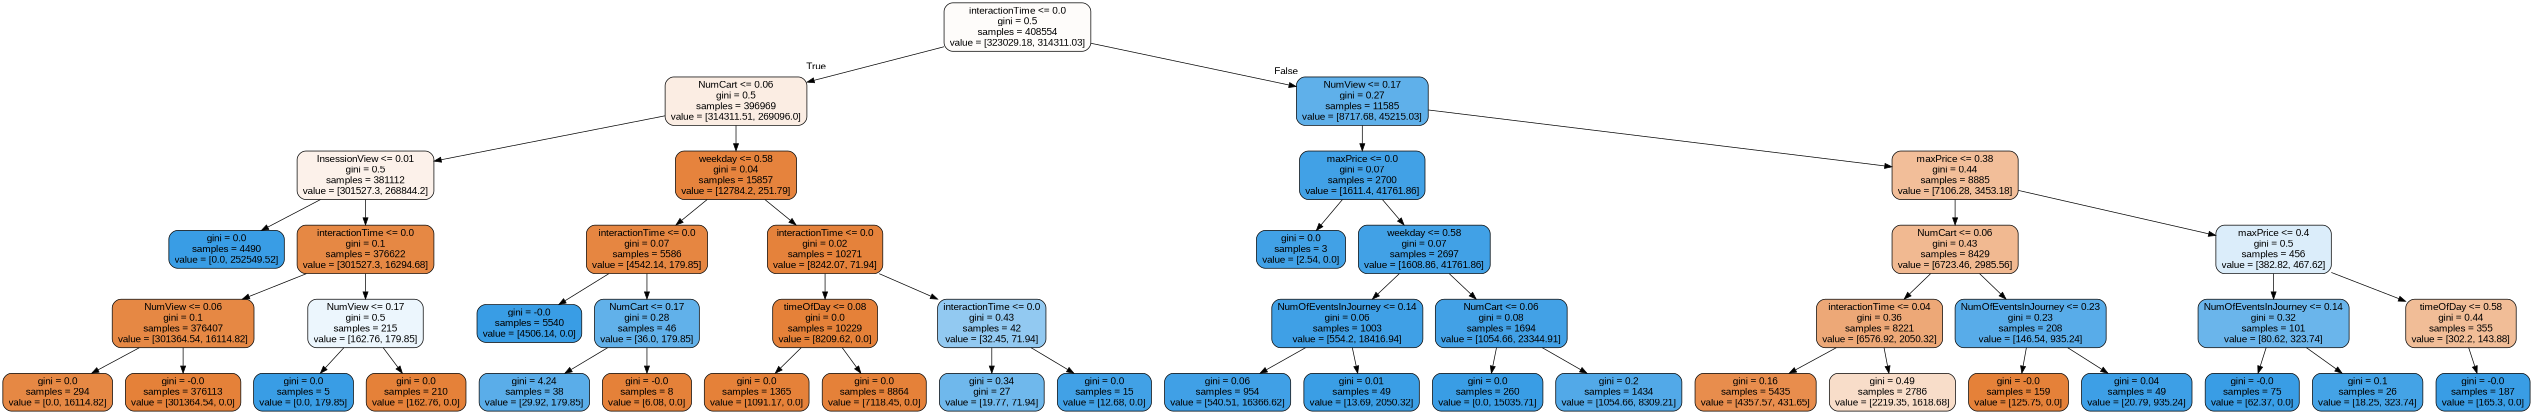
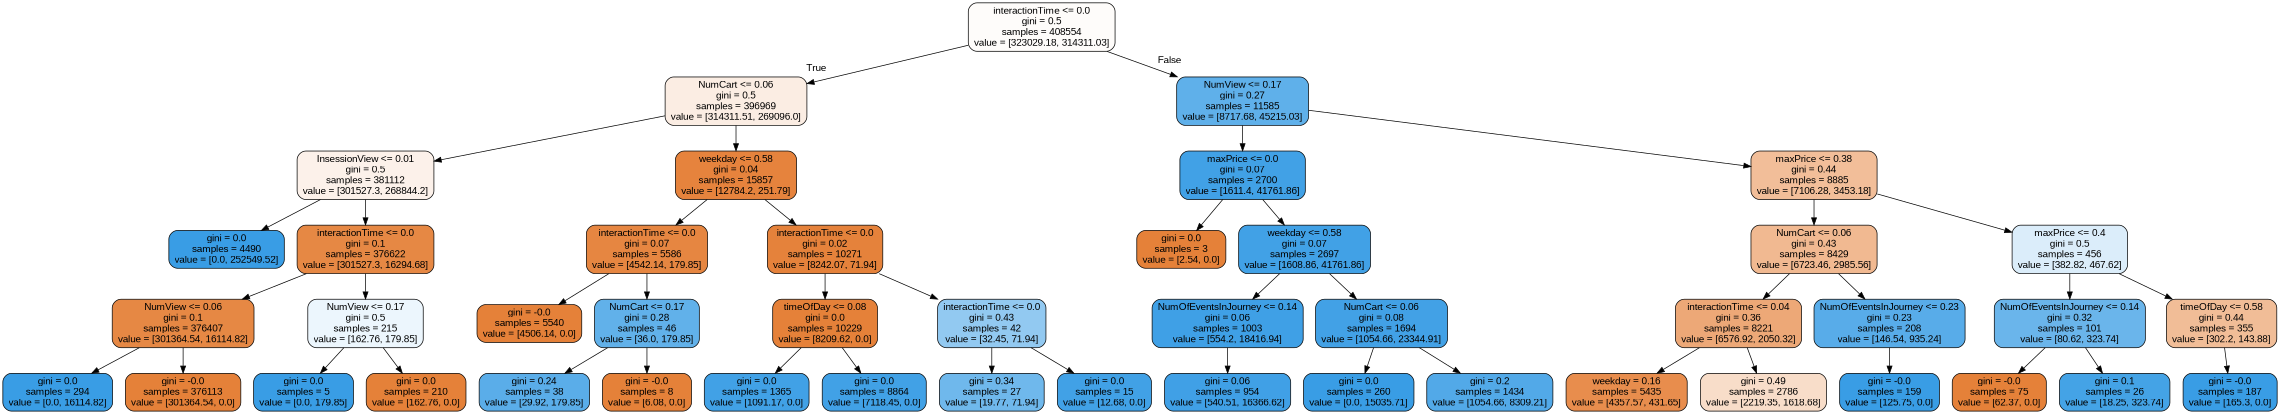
(1301, 249) -> (1181, 249)
(529, 323) -> (529, 323)
(58, 392) -> (58, 392)
(534, 392) -> (534, 392)
(757, 392) -> (757, 392)
(874, 392) -> (874, 392)
(992, 392) -> (992, 392)
(1362, 392) -> none
(1756, 392) -> (1627, 392)
(2019, 392) -> (1890, 392)
(2137, 392) -> none
(2252, 392) -> (1999, 392)
